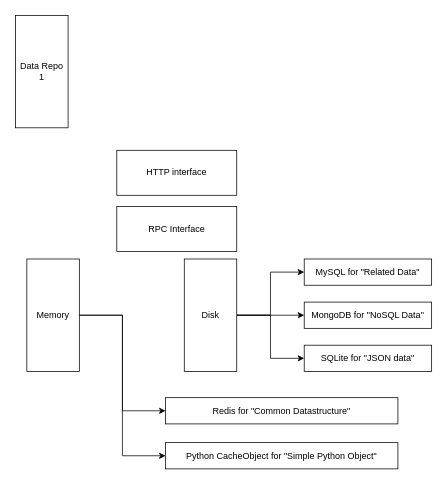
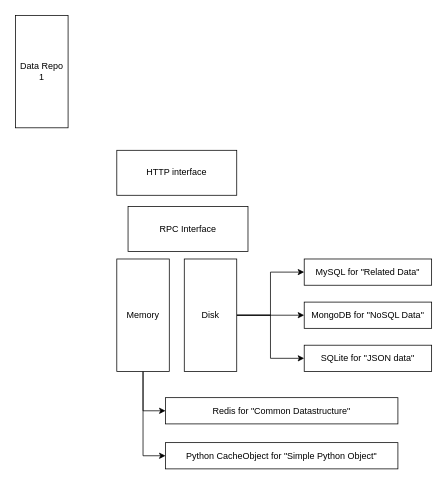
(177, 229) -> (188, 229)
(53, 315) -> (143, 315)
